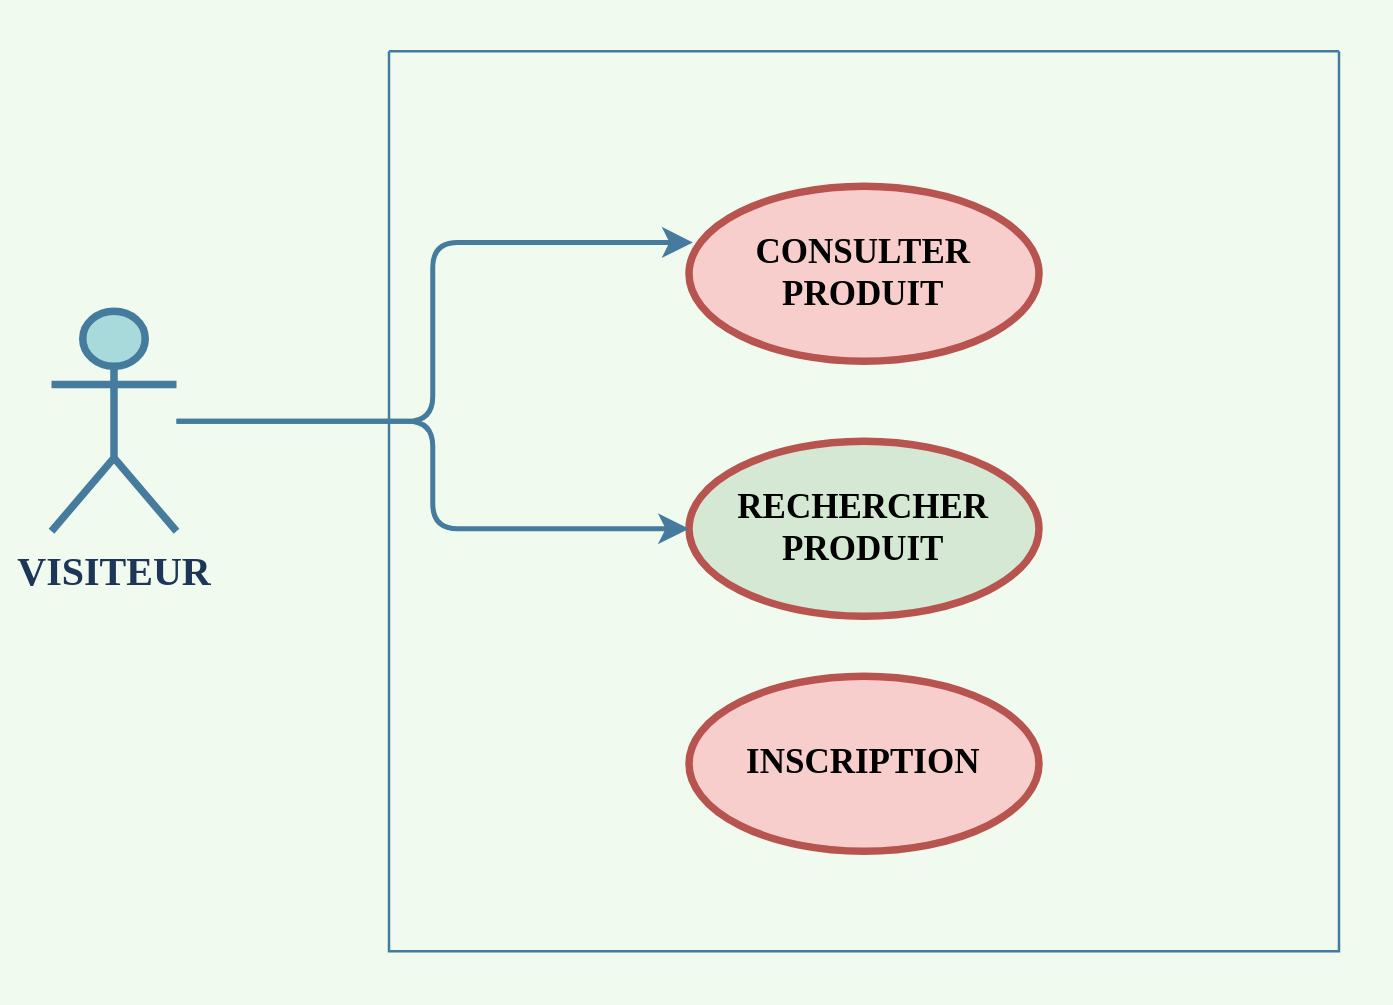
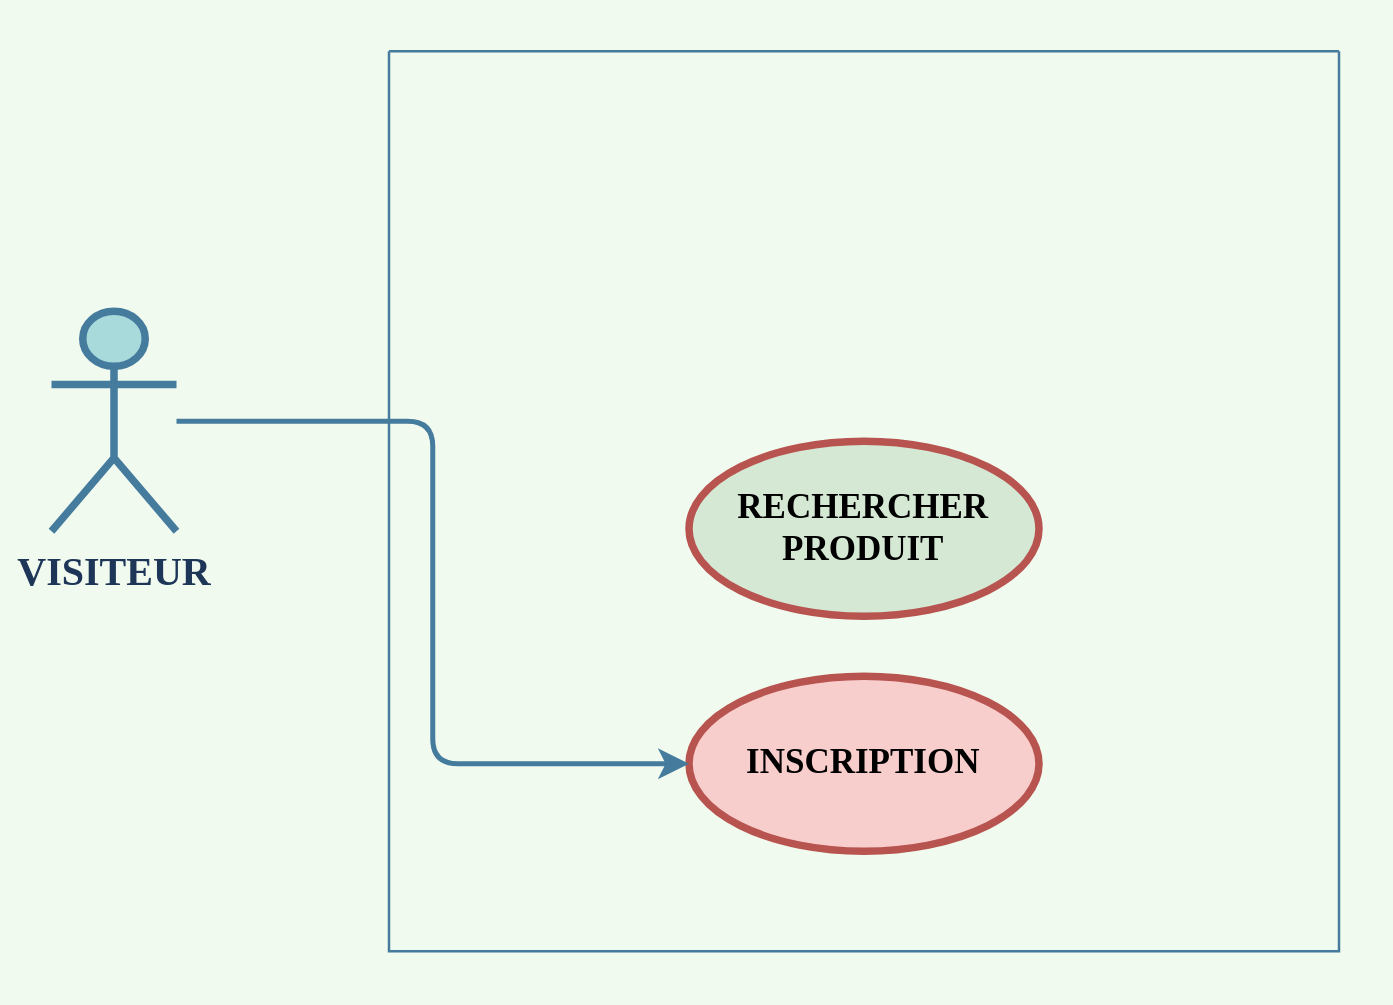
(472, 242) -> none
(864, 274) -> none
(548, 529) -> (433, 747)
